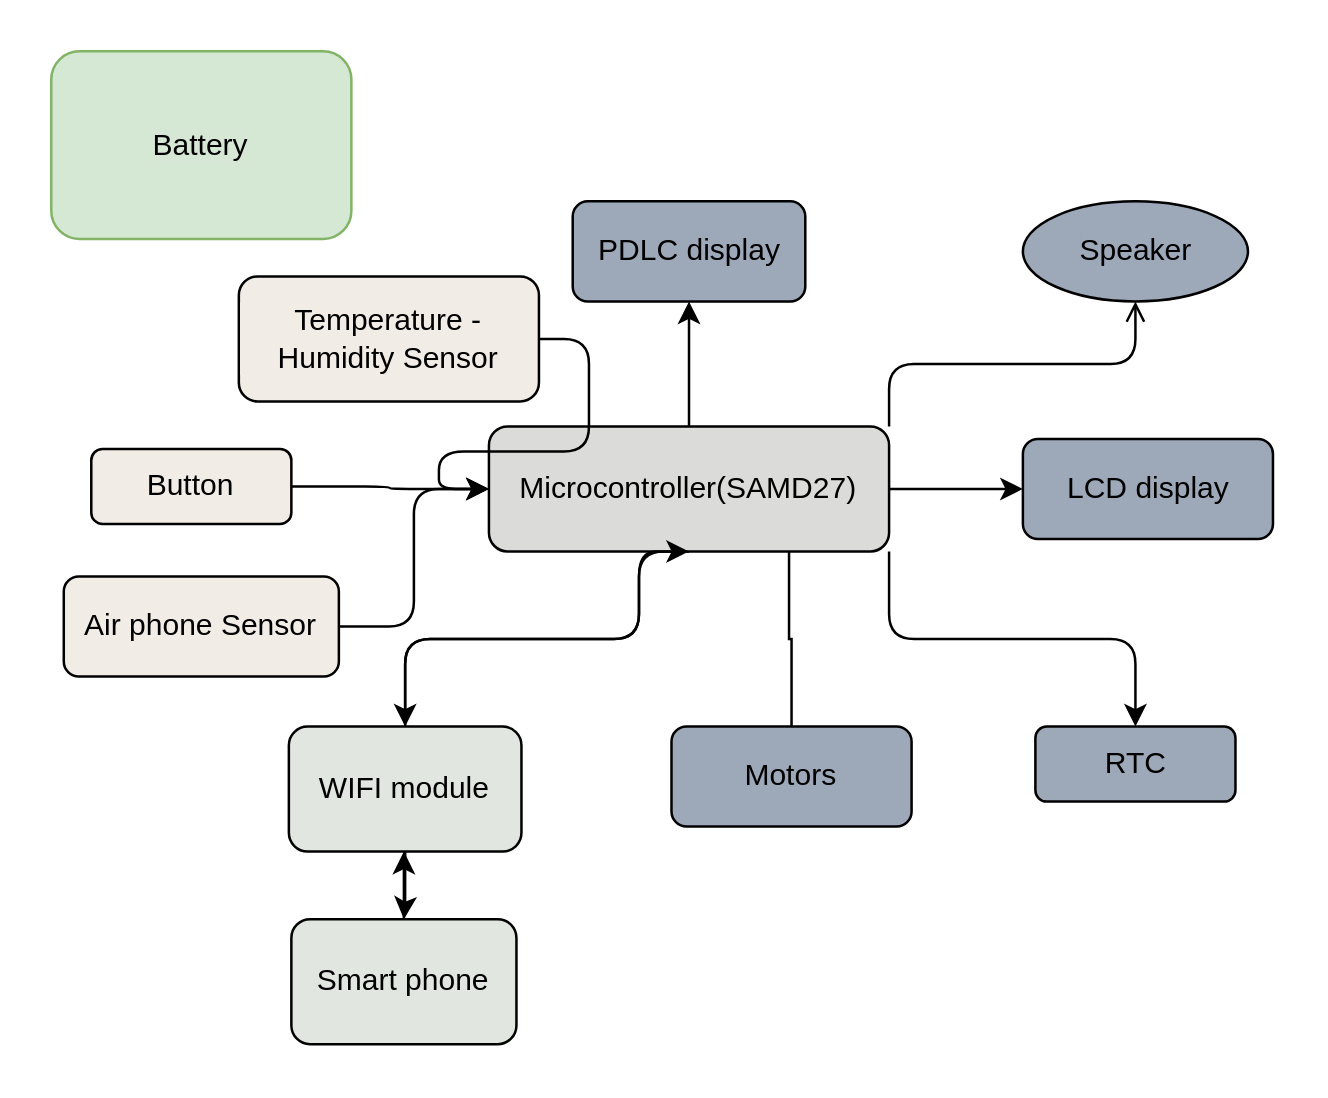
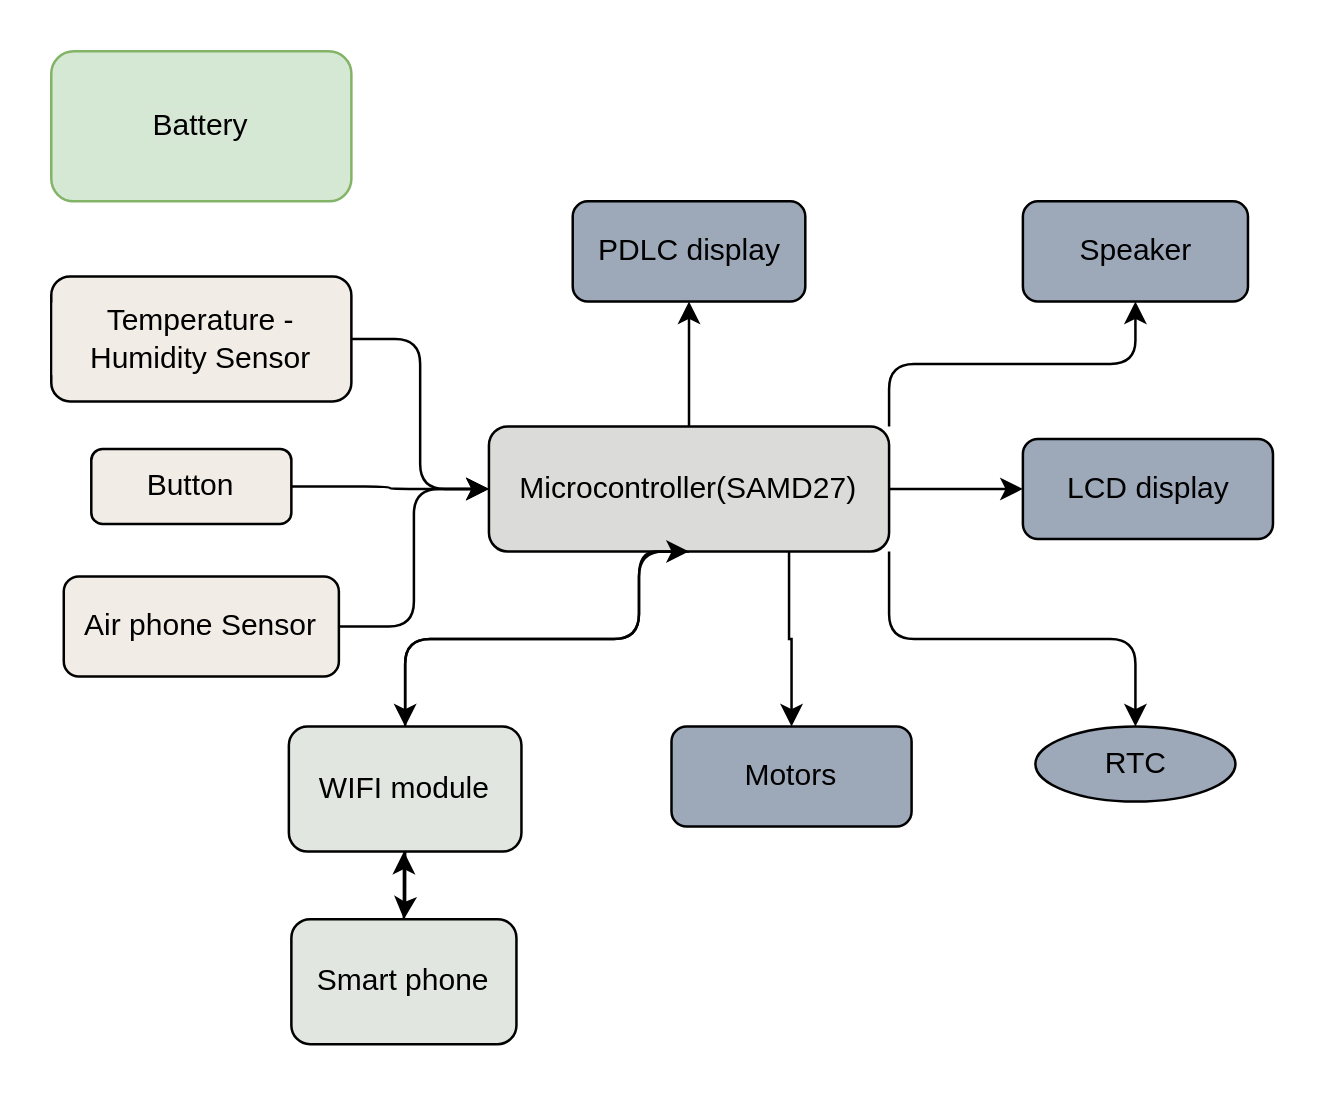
(201, 145) -> (201, 126)
(1135, 251) -> (1135, 251)
(1135, 315) -> (1135, 319)
(389, 339) -> (201, 339)
(791, 715) -> (791, 708)
(1135, 764) -> (1135, 764)
